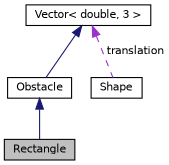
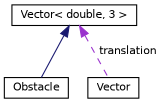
(117, 88) -> (113, 88)
(40, 150) -> none
